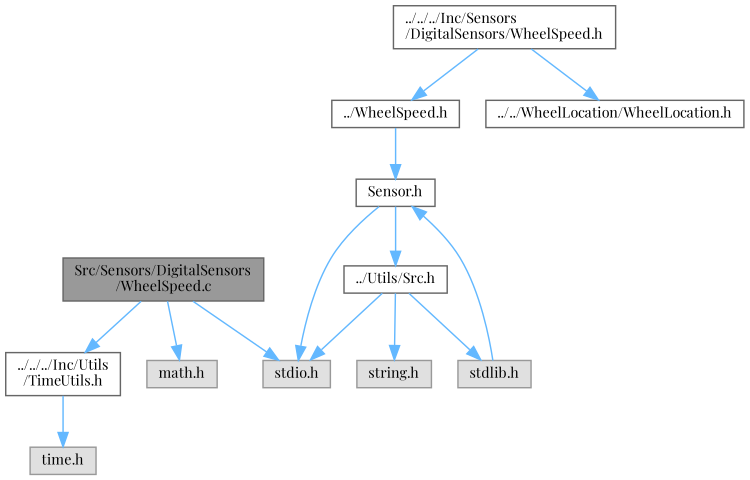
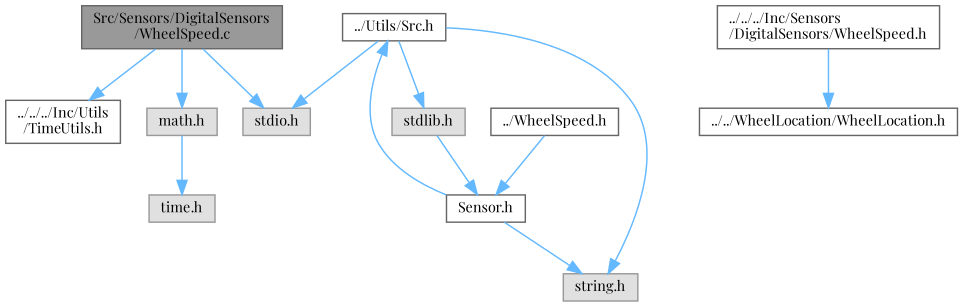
(451, 70) -> none
(326, 268) -> (537, 244)
(63, 414) -> (182, 158)
